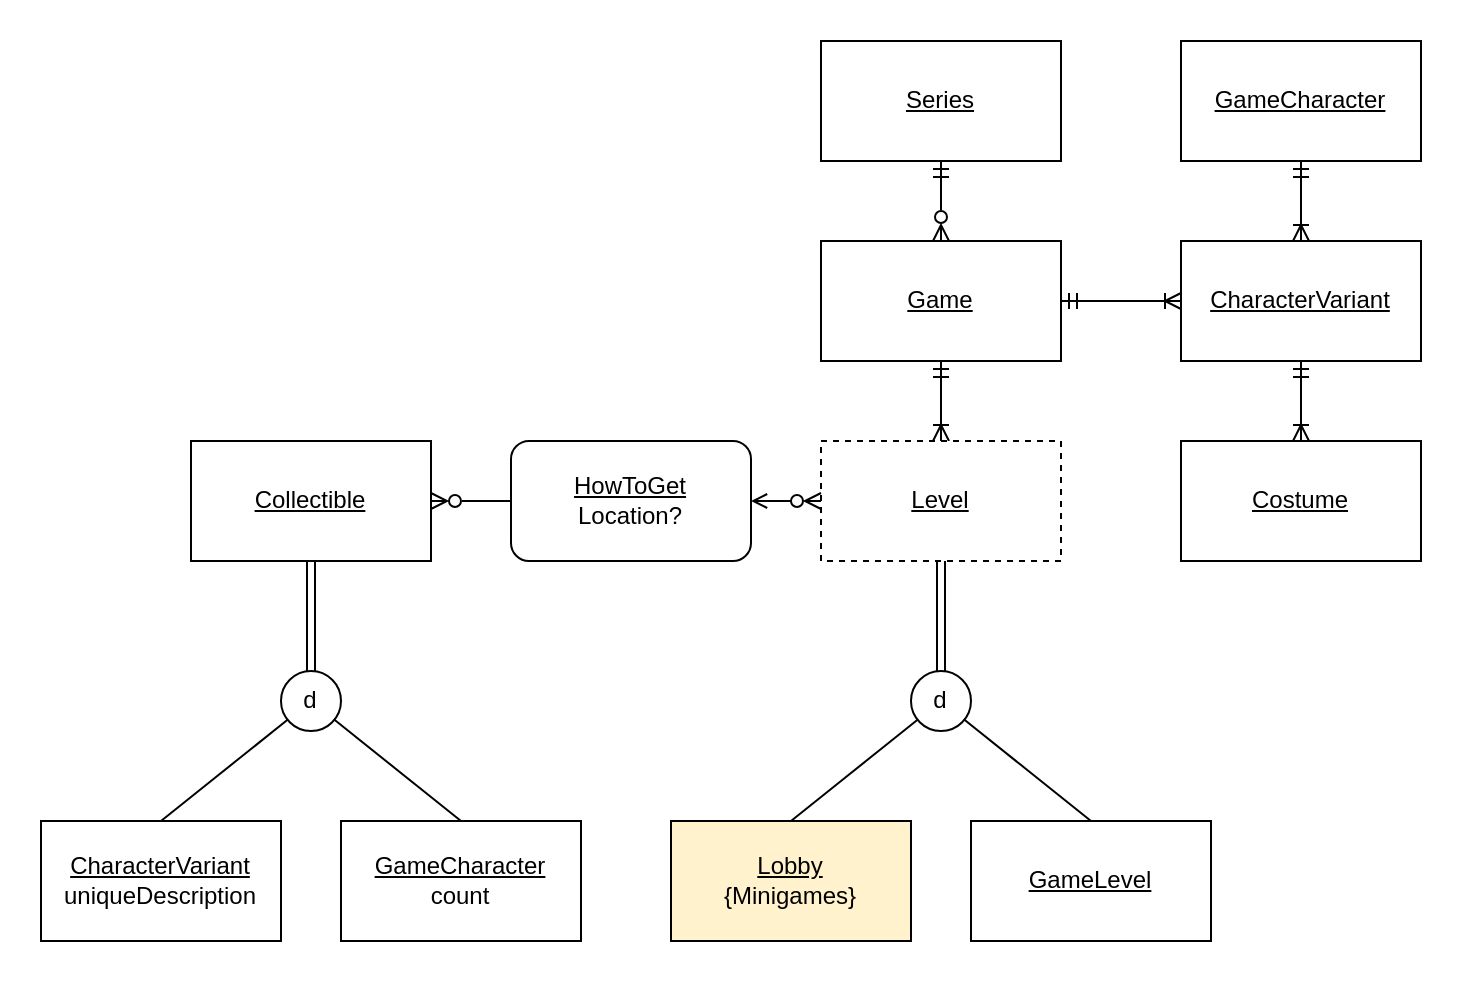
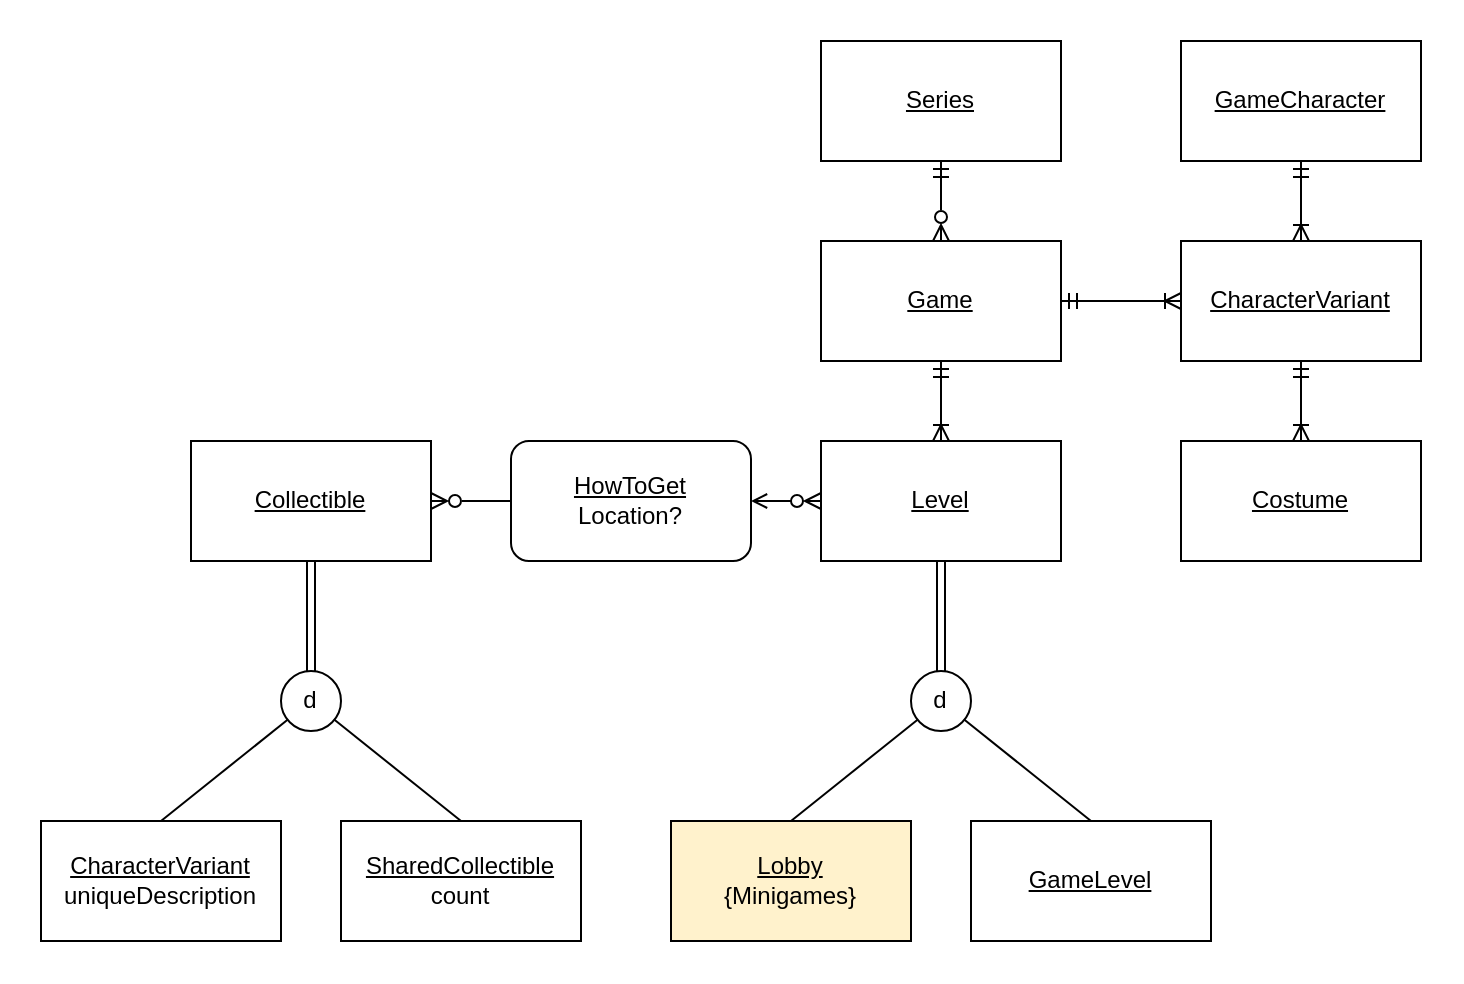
(941, 501) -> (941, 501)
(461, 881) -> (461, 881)
